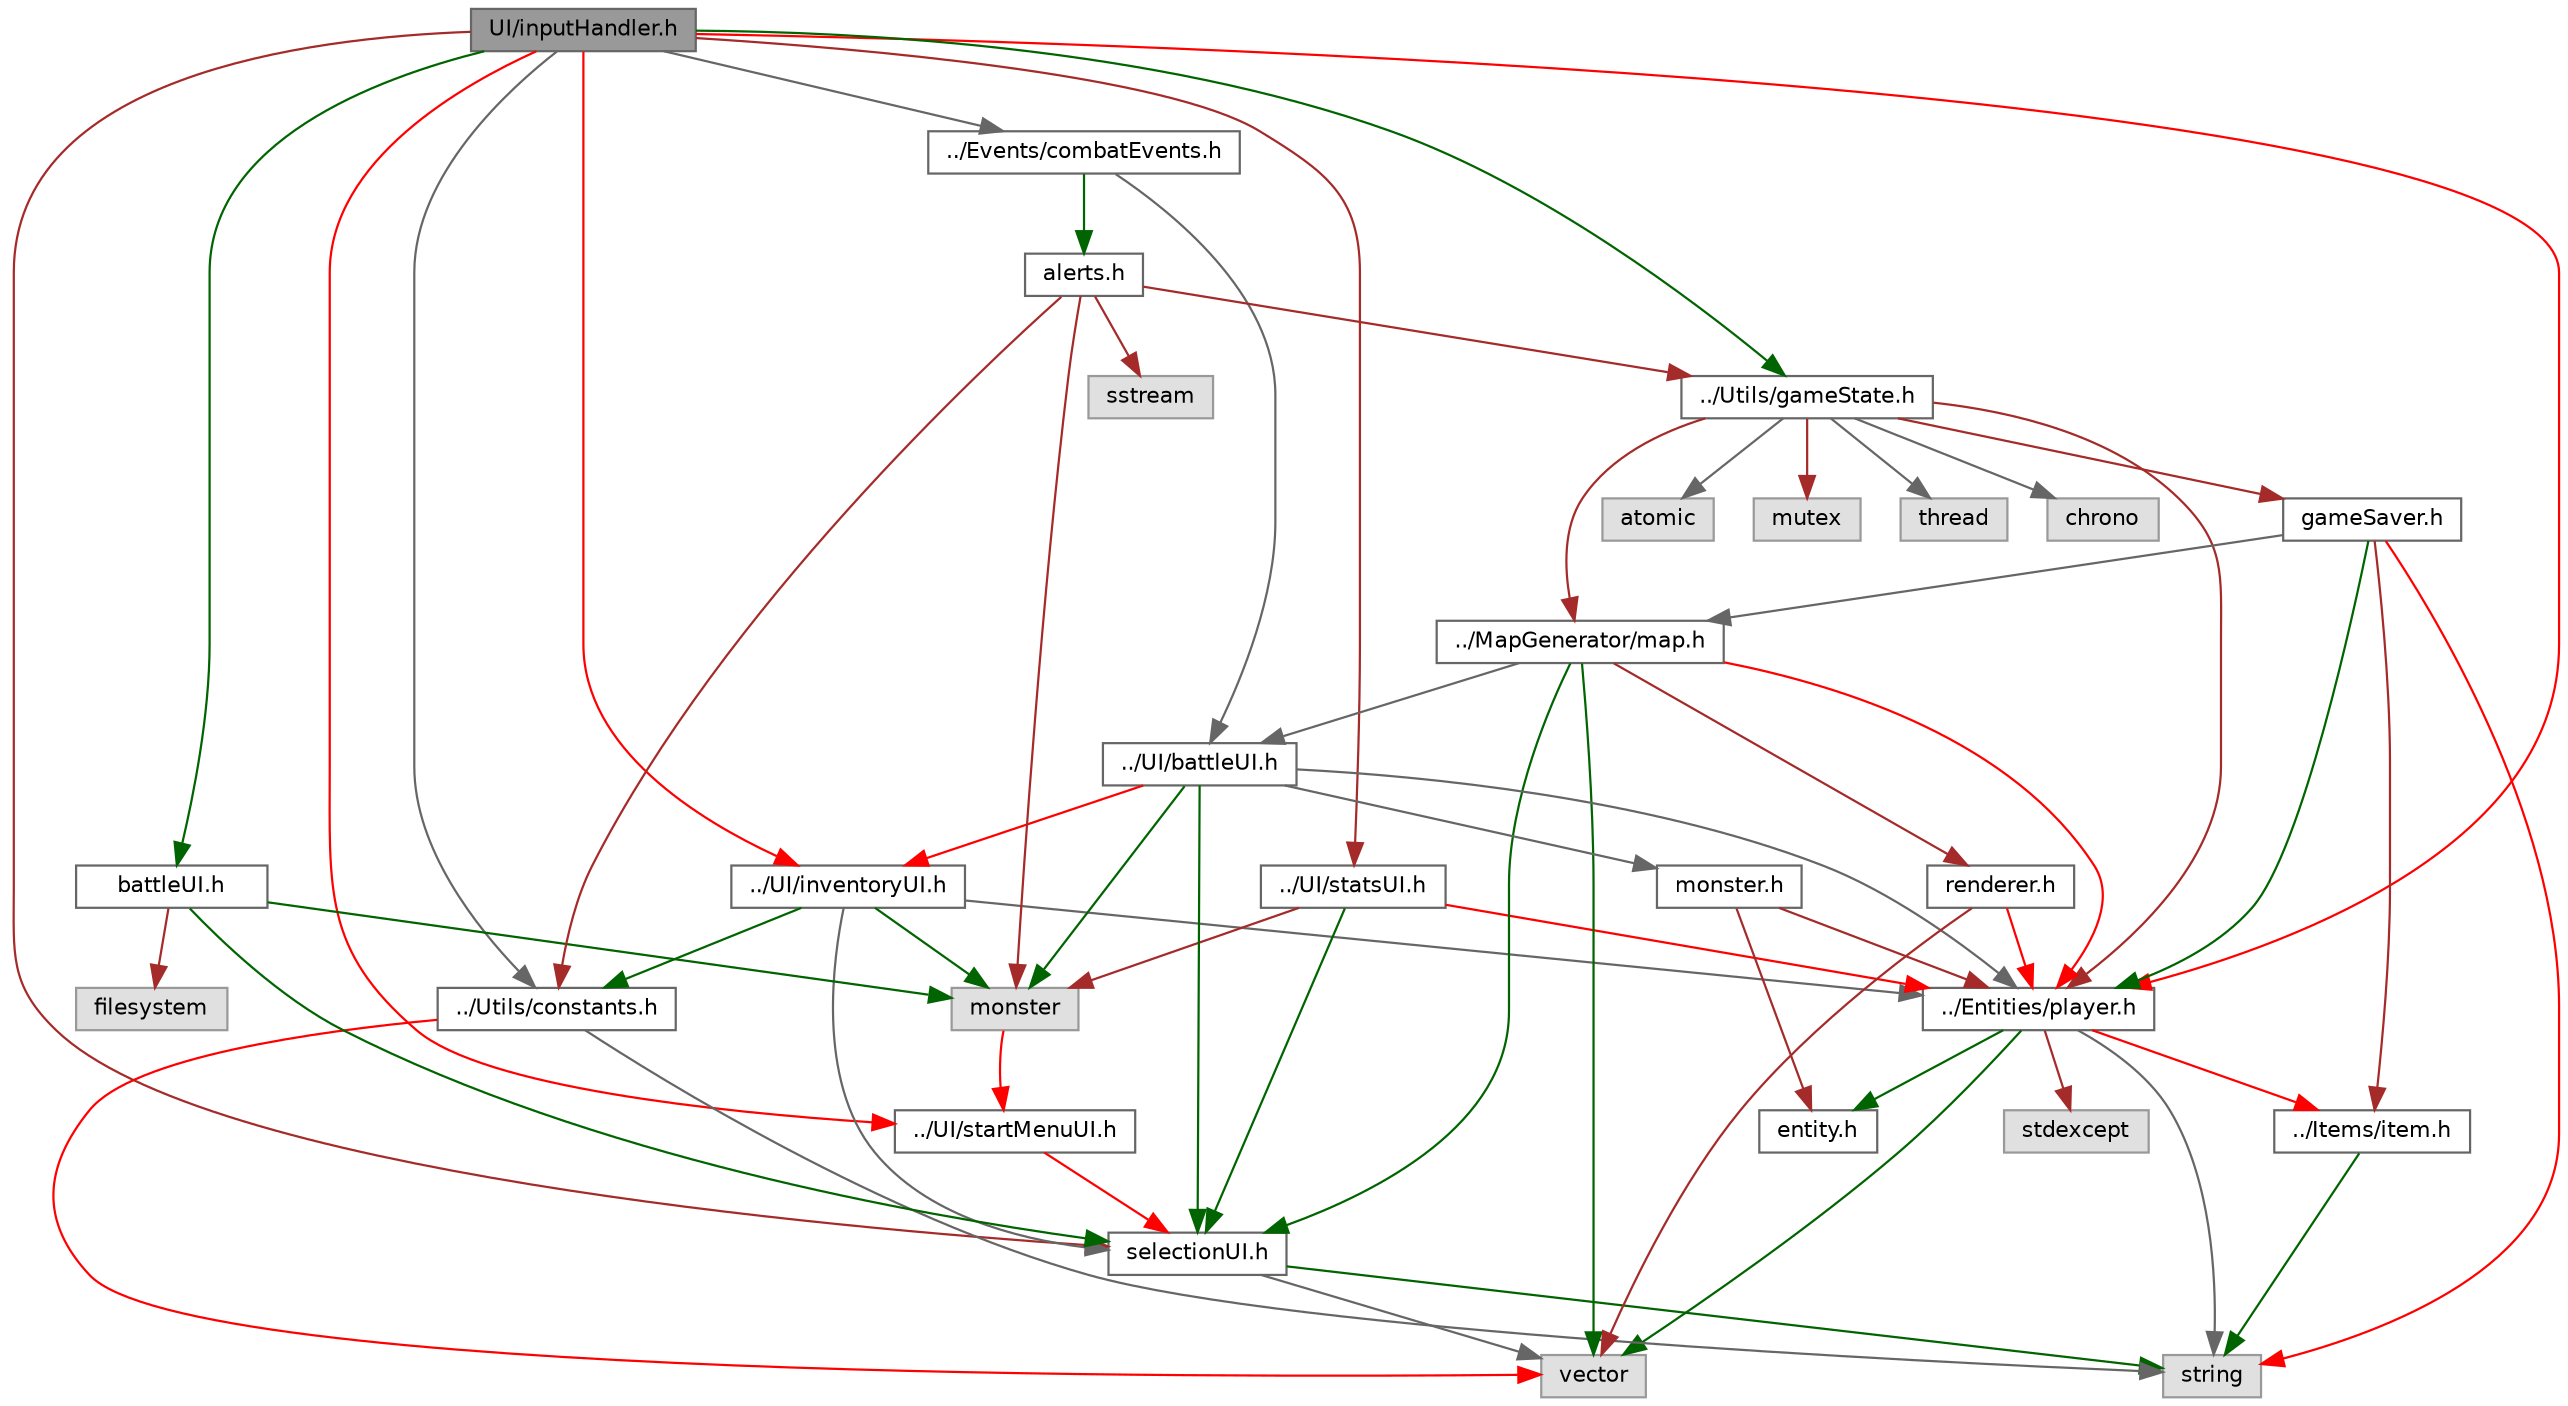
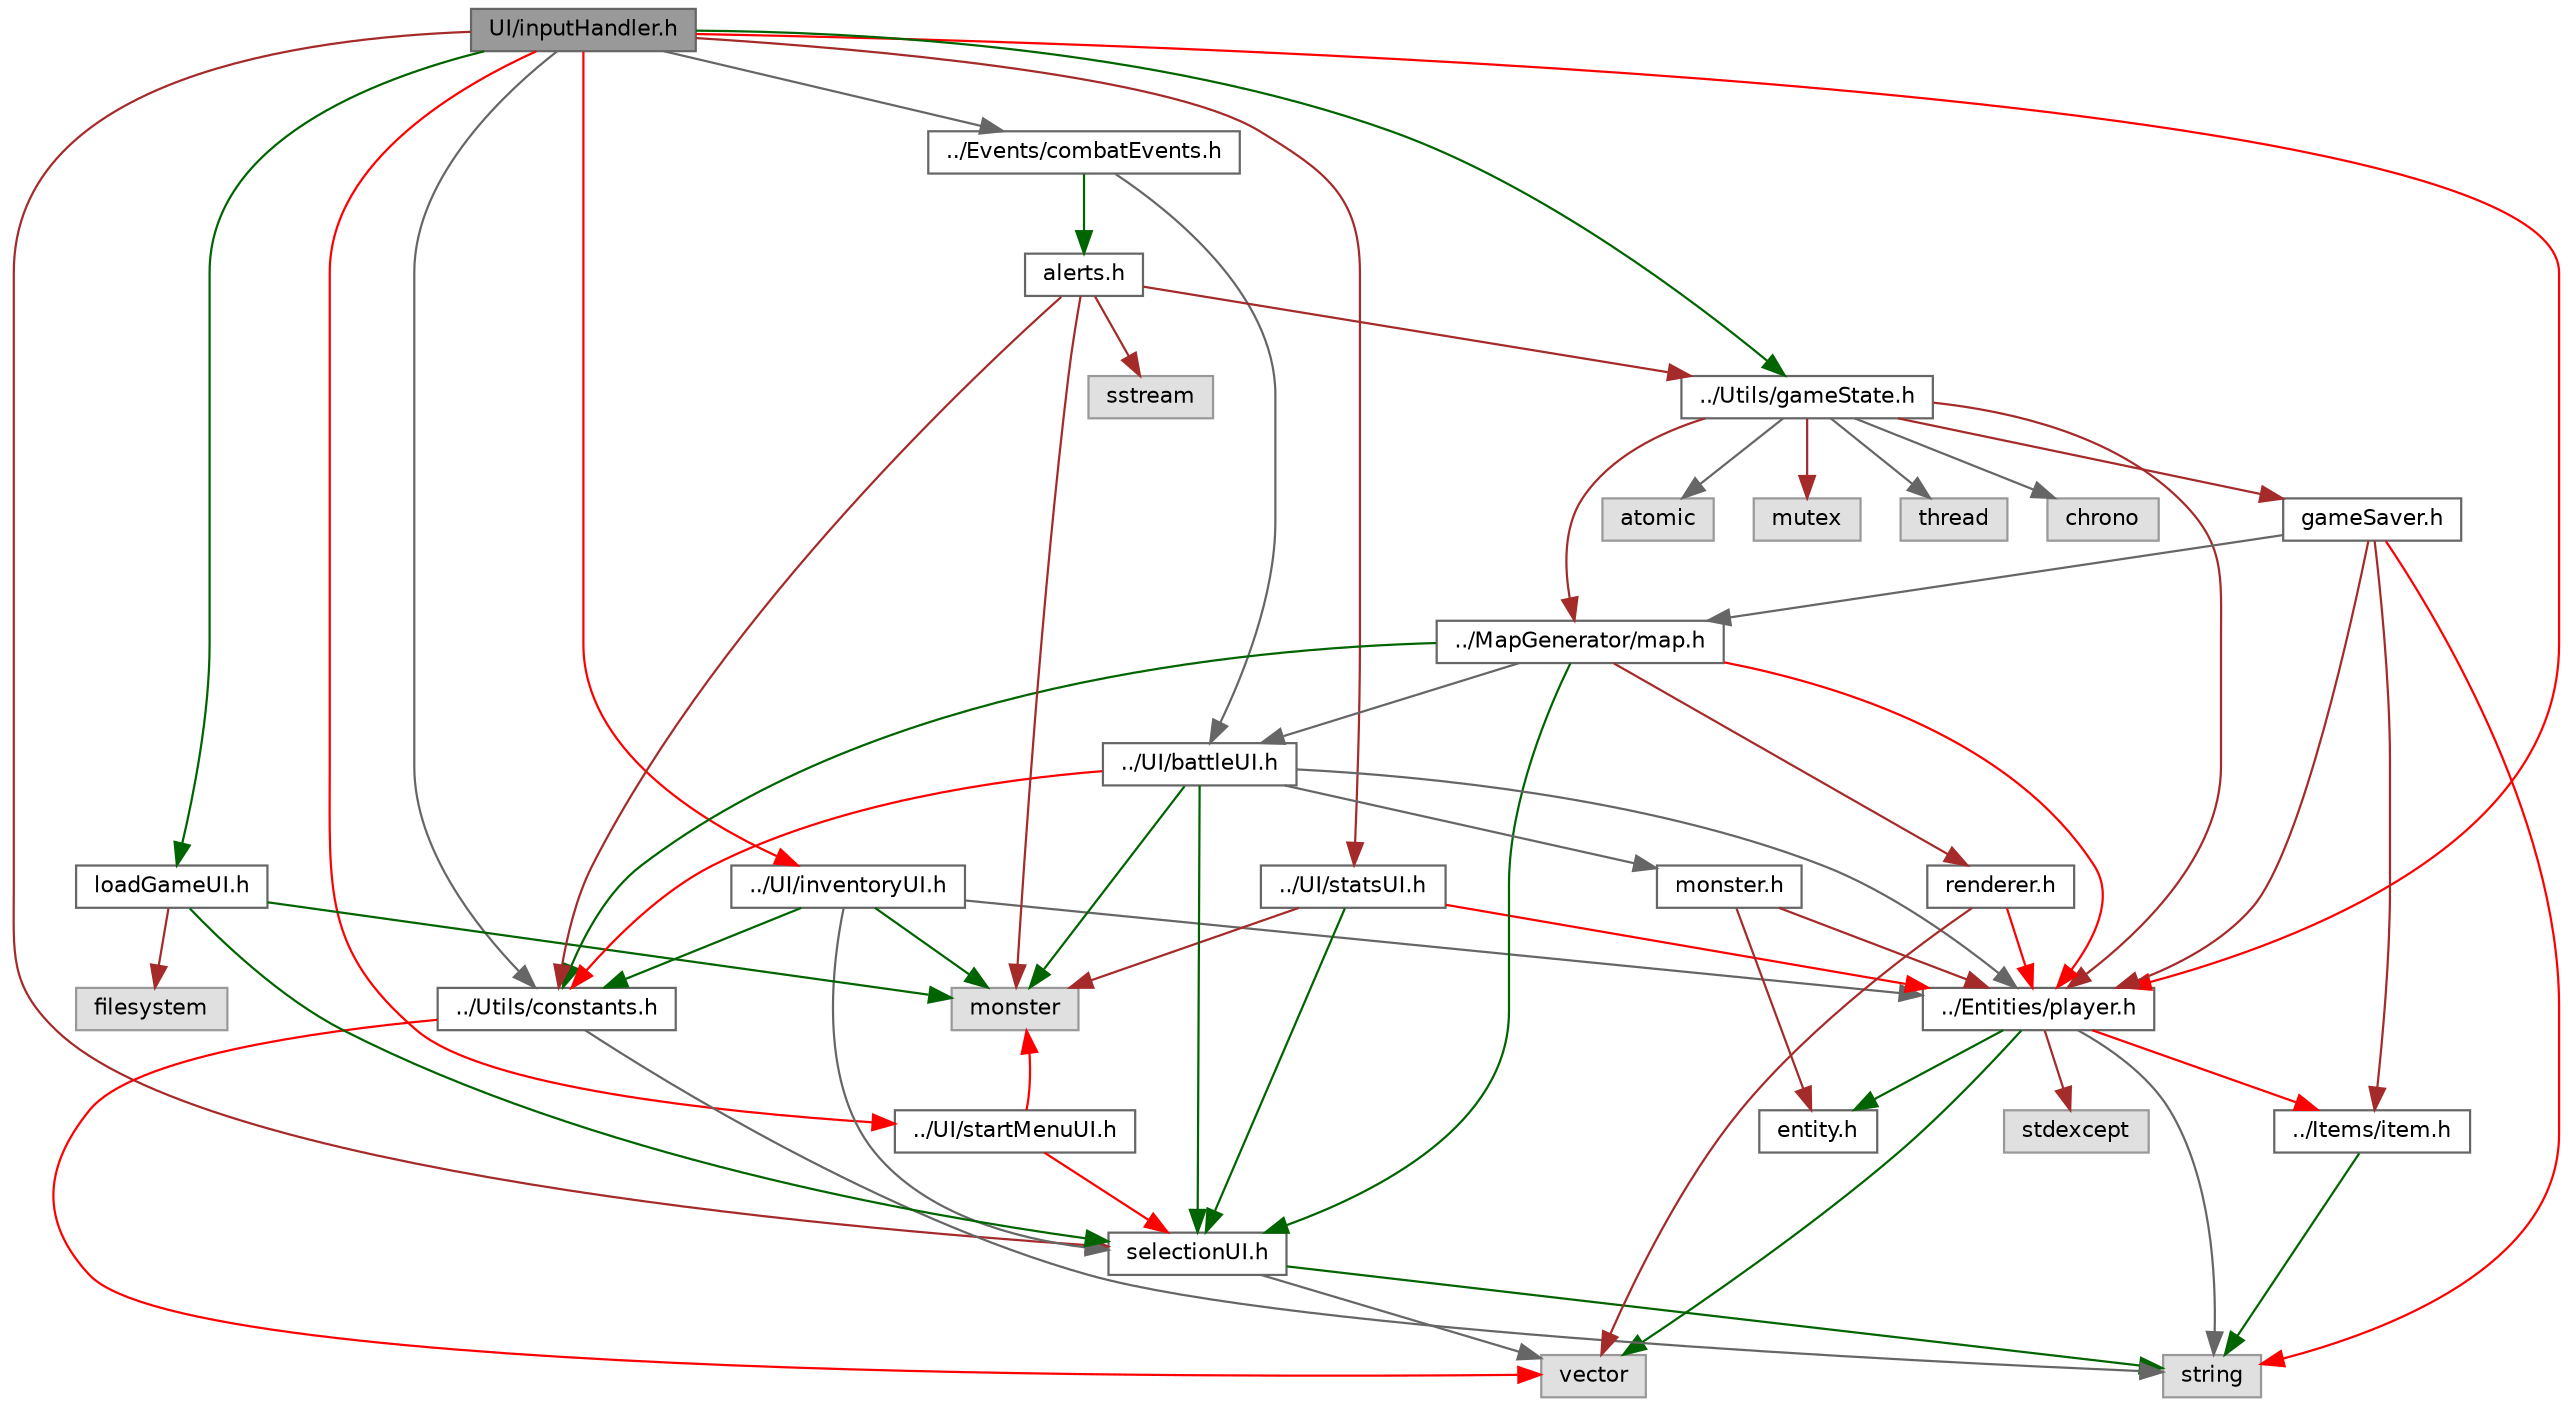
(2304, 795) -> (2304, 795)
(1046, 818) -> (823, 822)
(172, 887) -> (172, 887)
(1594, 998) -> (962, 713)
(1000, 1059) -> (1030, 1082)
